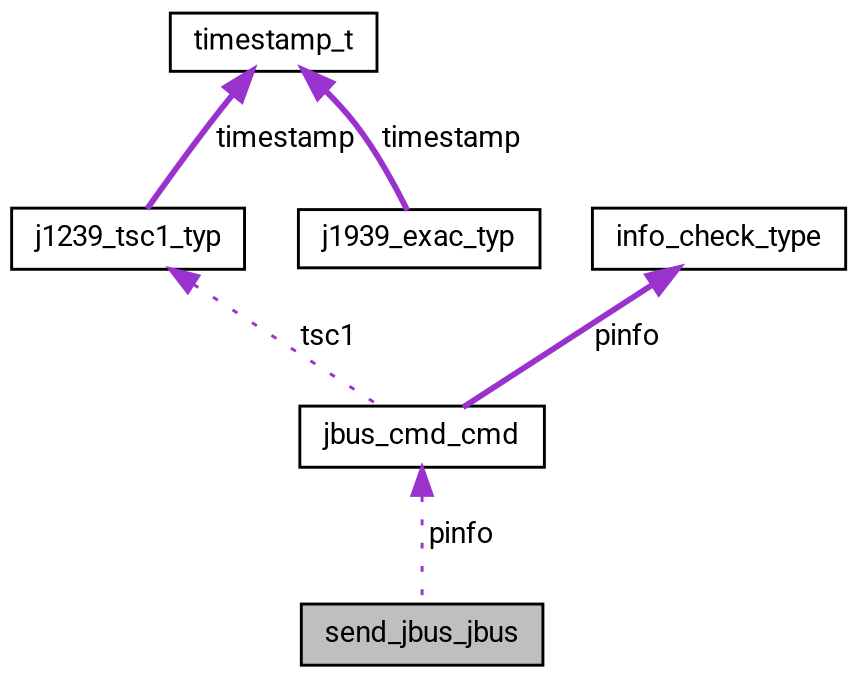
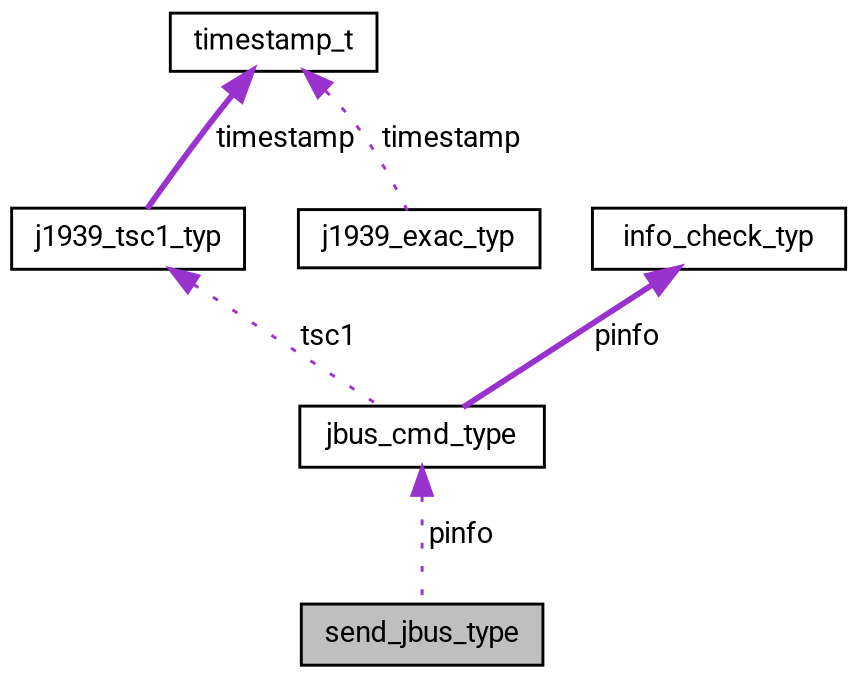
(372, 147) -> (372, 147)
(128, 239) -> (128, 239)
(719, 239) -> (719, 239)
(422, 437) -> (422, 437)
(422, 635) -> (422, 635)
